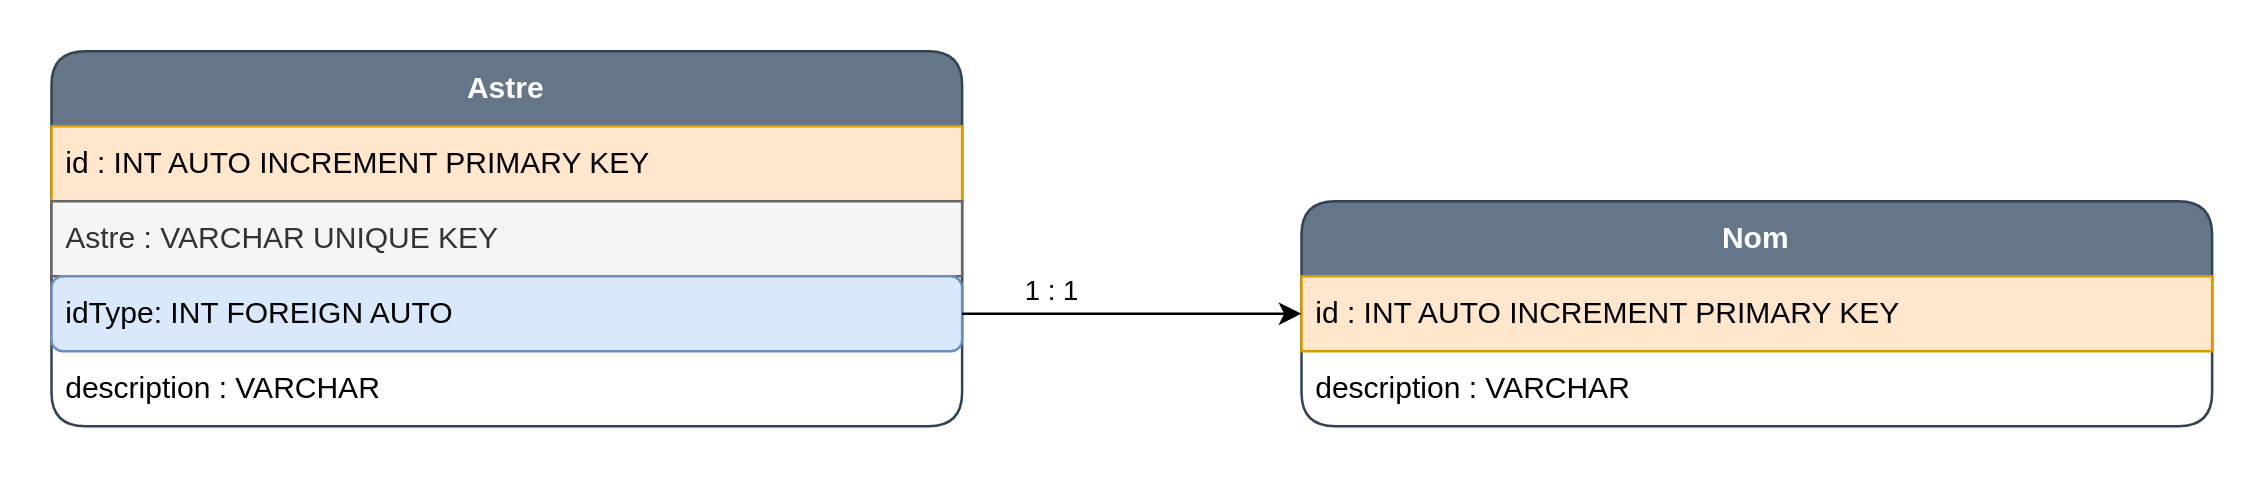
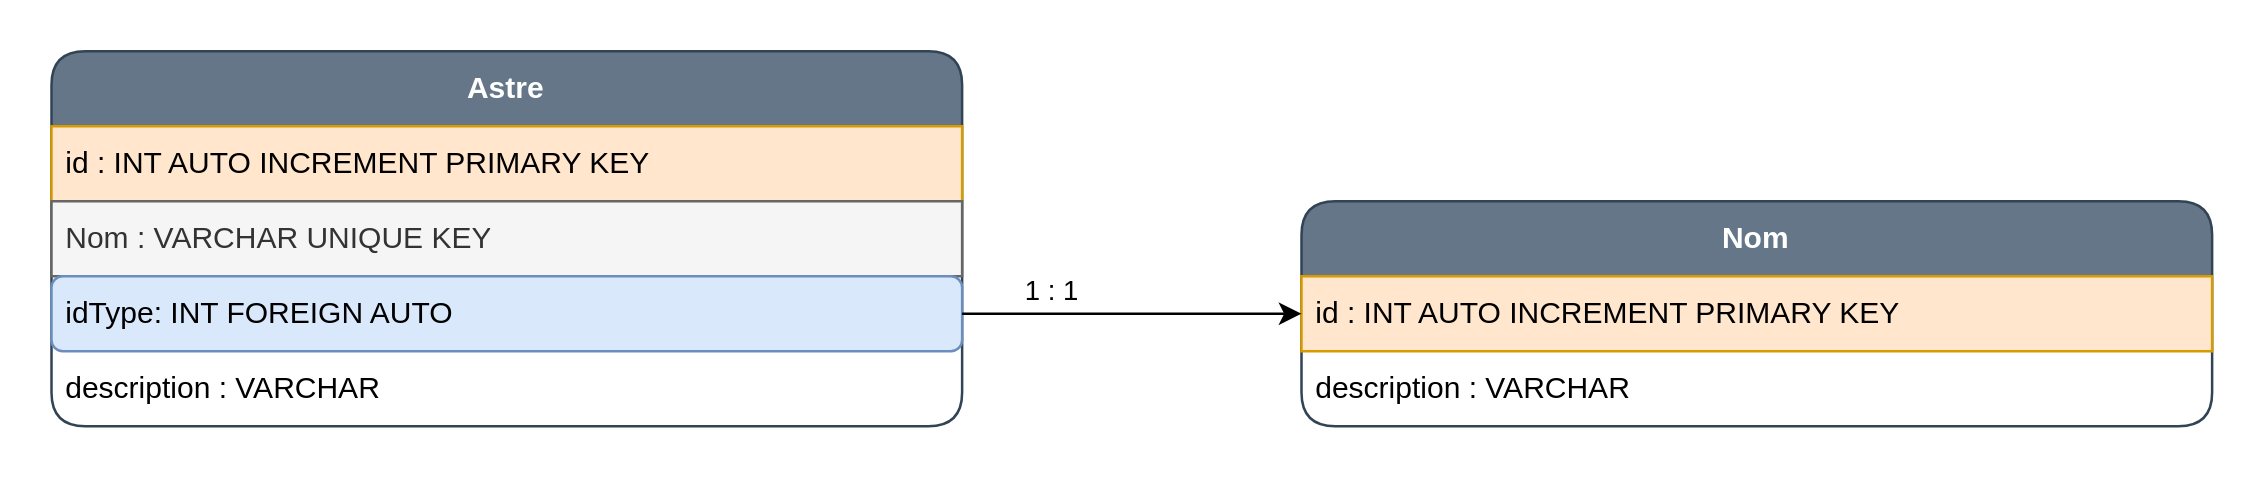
(265, 239) -> (248, 239)
